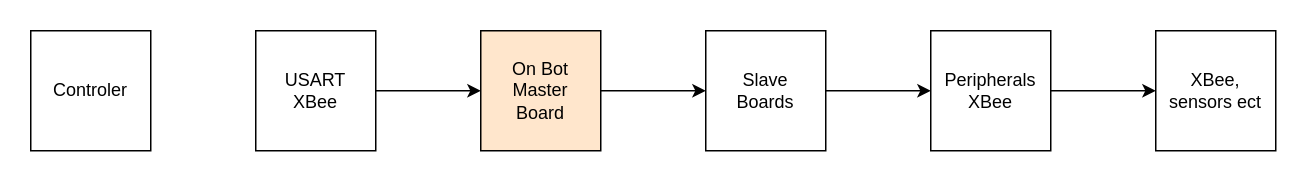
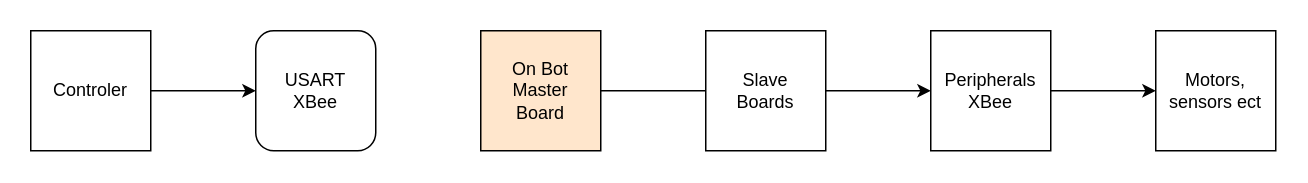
none -> (198, 91)
(316, 91) -> (316, 91)
(423, 91) -> none
(694, 91) -> (698, 91)
(1216, 91) -> (1216, 91)
